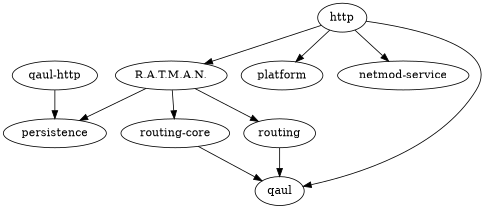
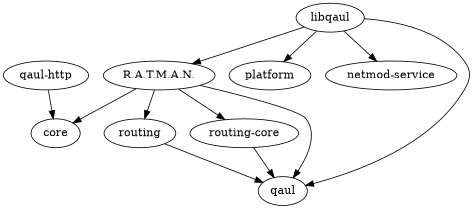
(342, 18) -> (330, 18)
none -> (281, 107)
(55, 133) -> (56, 133)
